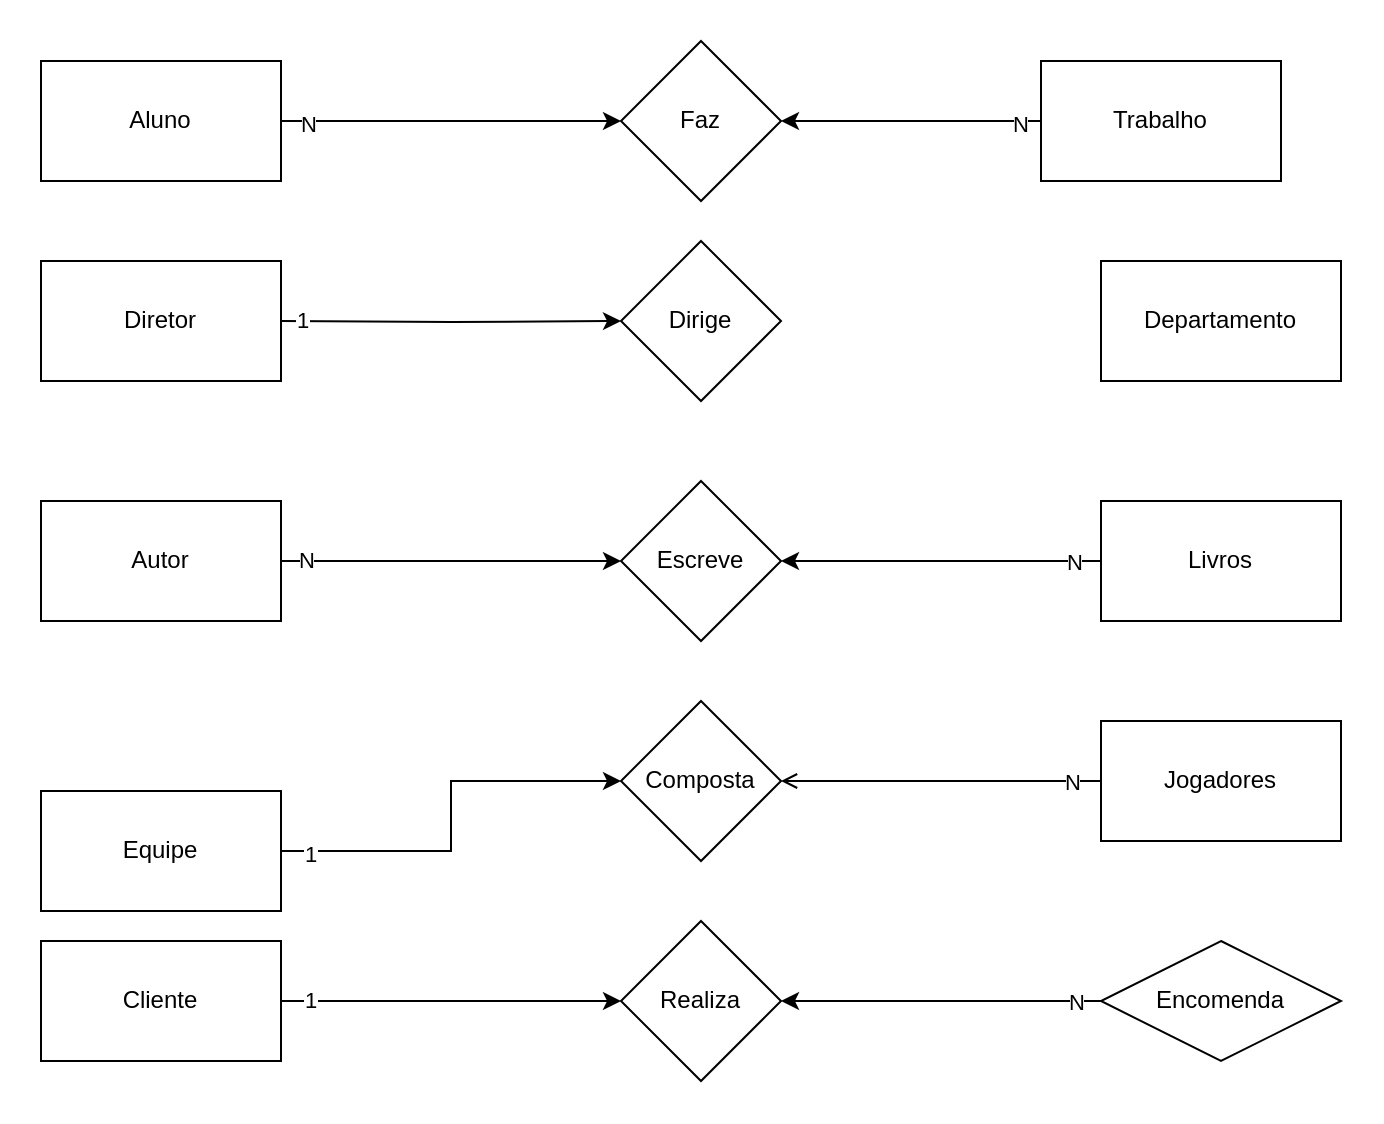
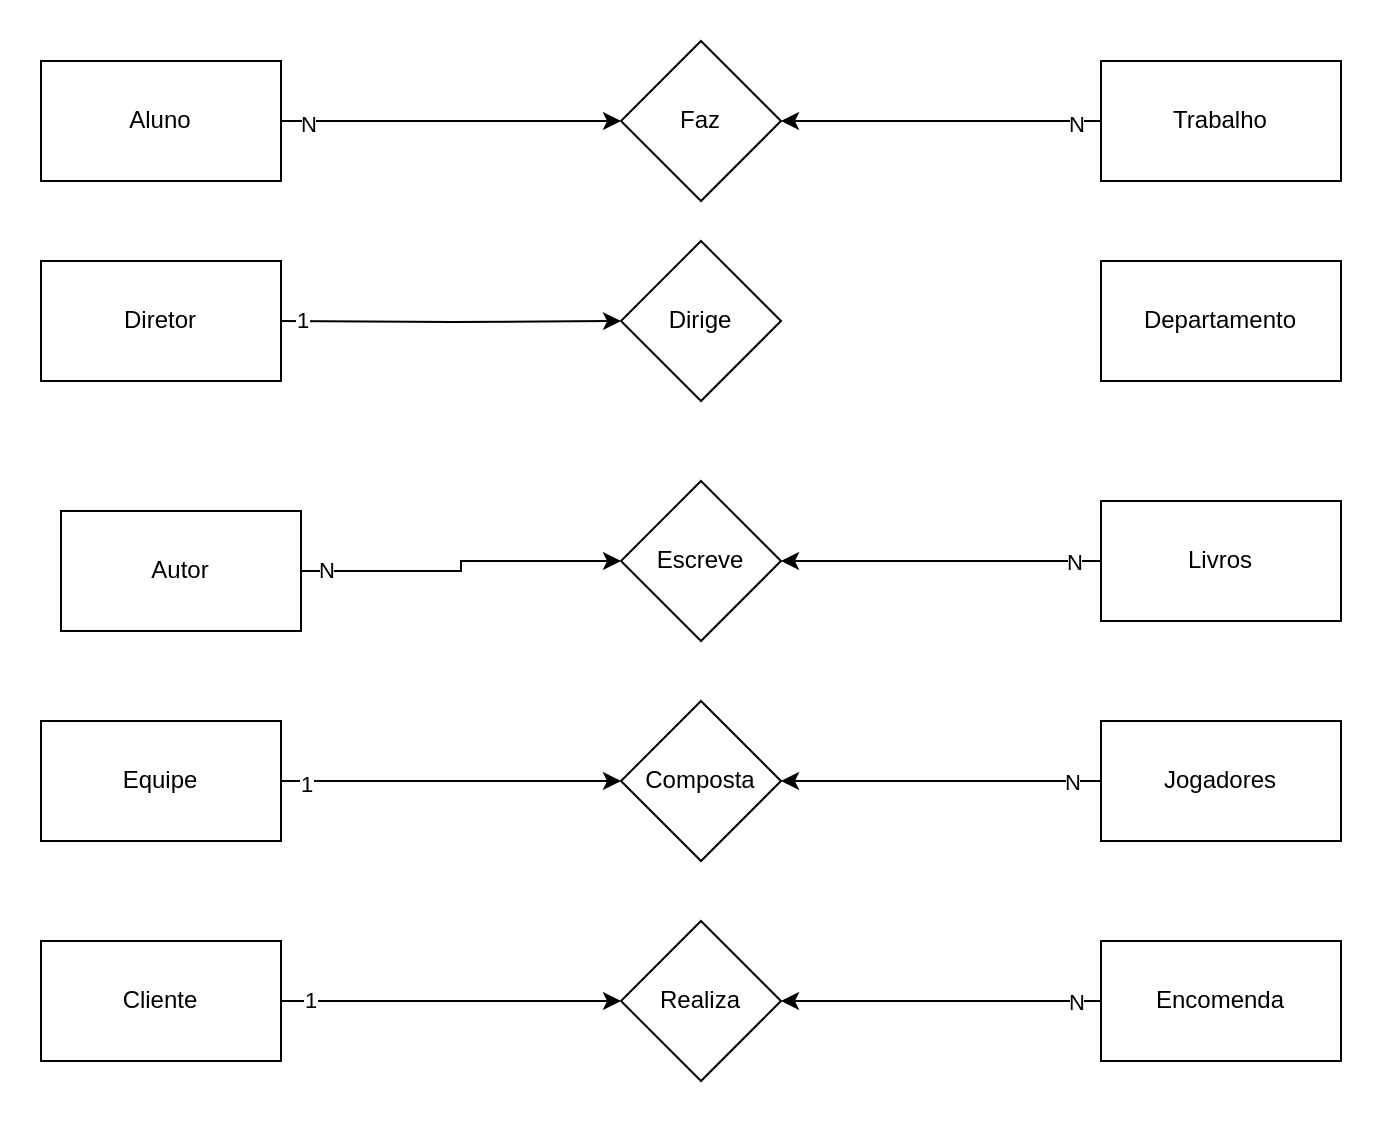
(1161, 121) -> (1221, 121)
(161, 561) -> (181, 571)
(792, 781) -> (796, 781)
(161, 851) -> (161, 781)
(1221, 1001) -> (1221, 1001)
